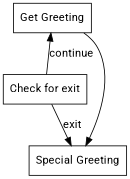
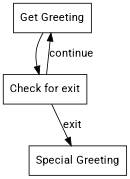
(105, 83) -> (37, 49)
